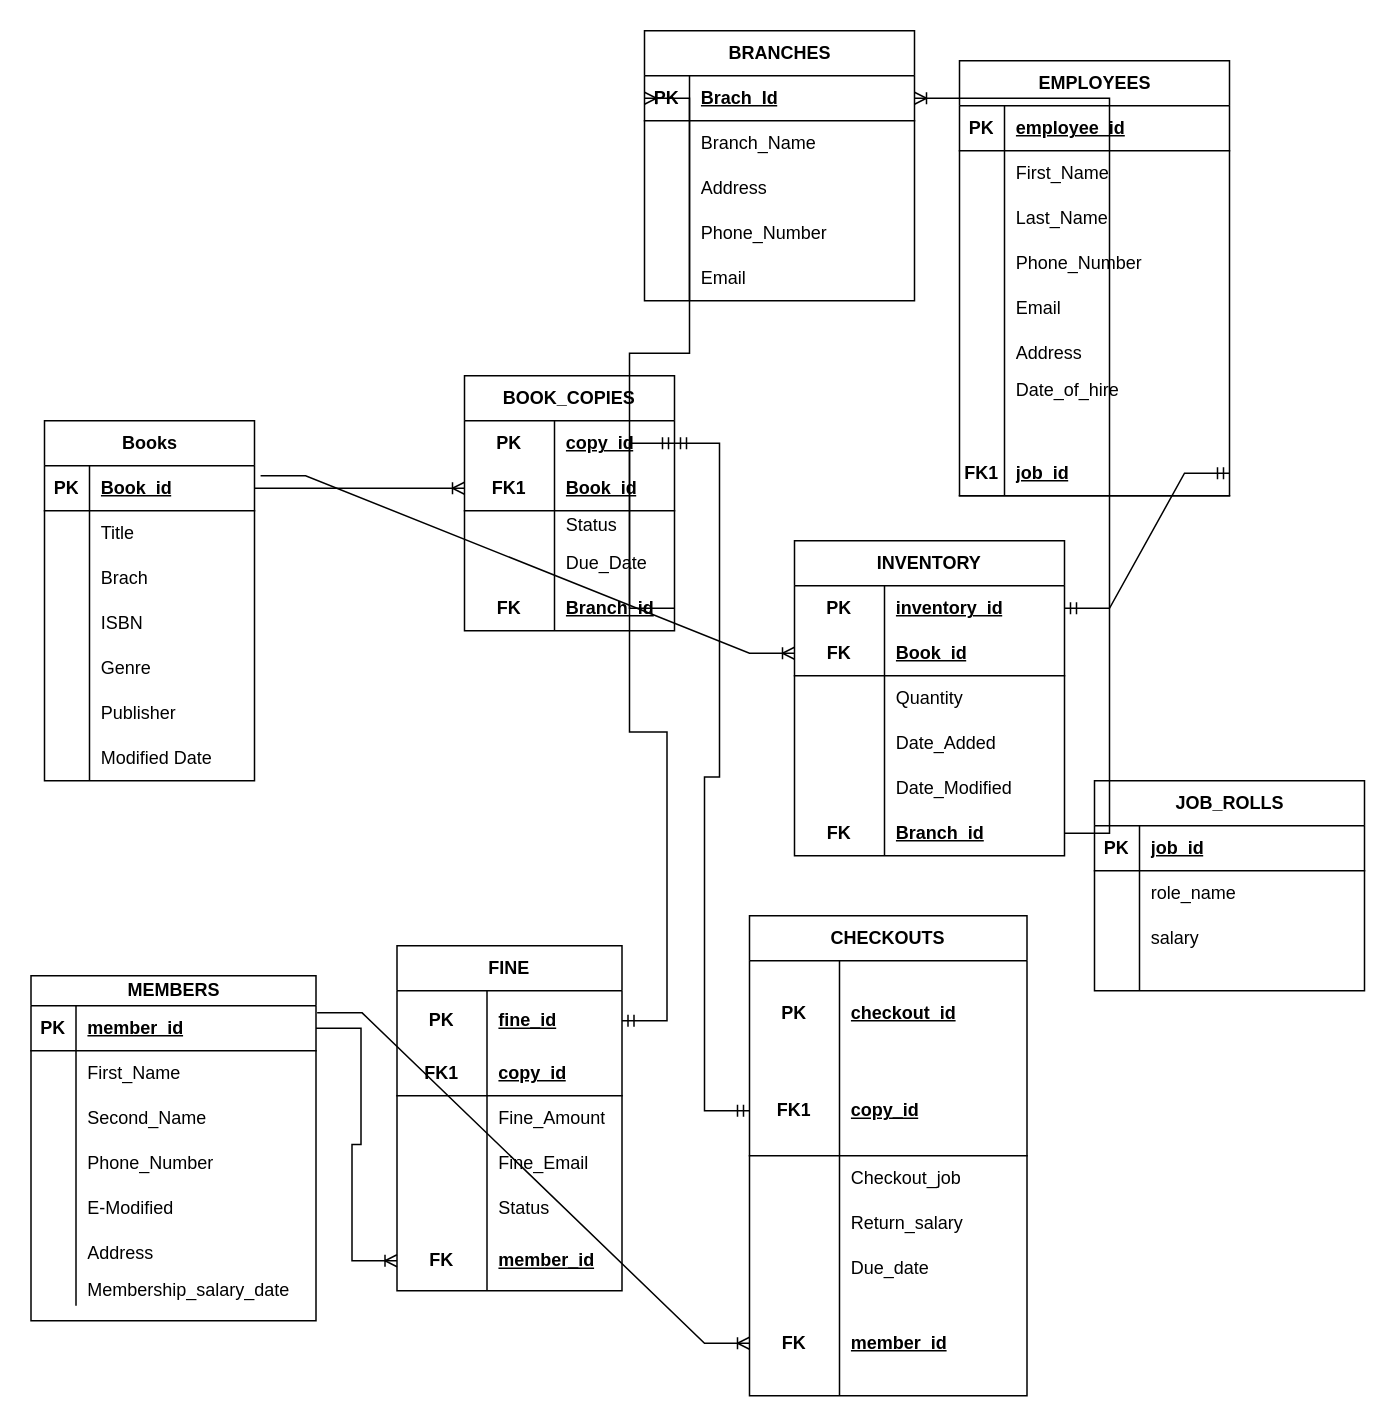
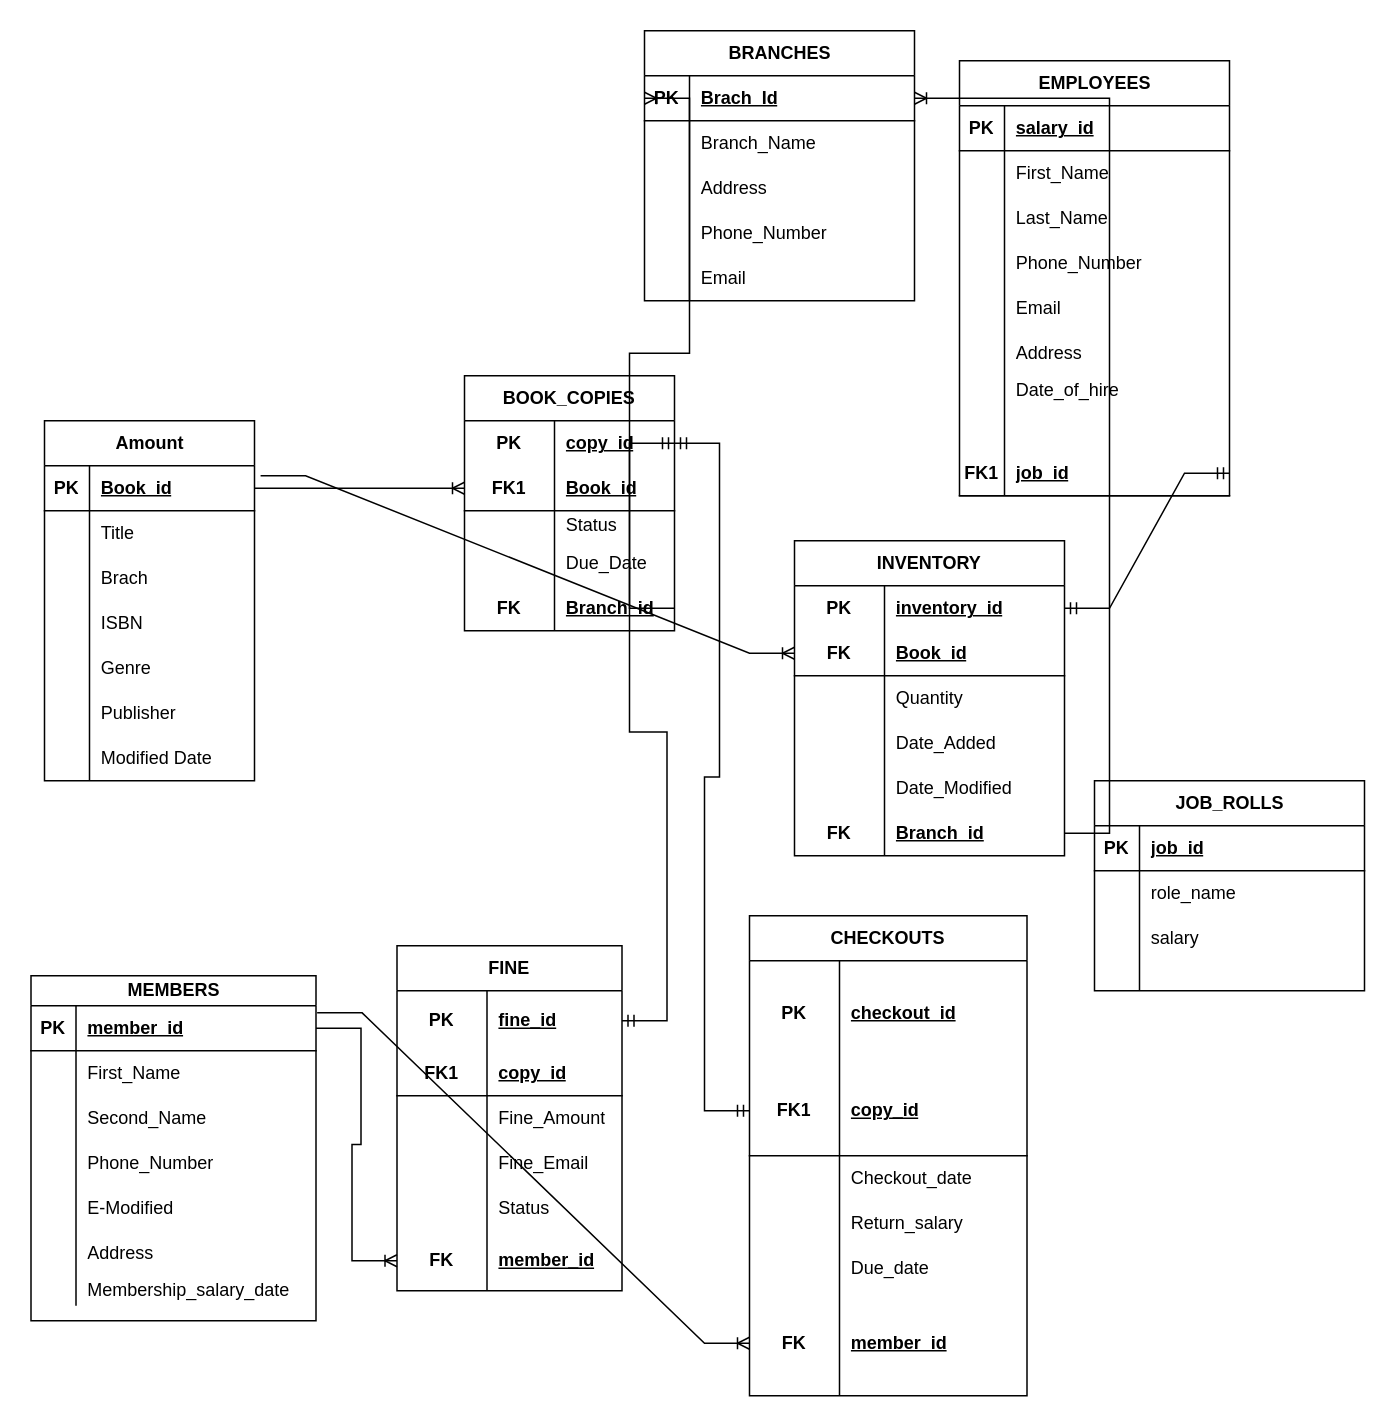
(1067, 128) -> (1057, 128)
(150, 443) -> (150, 443)
(912, 1178) -> (917, 1178)
